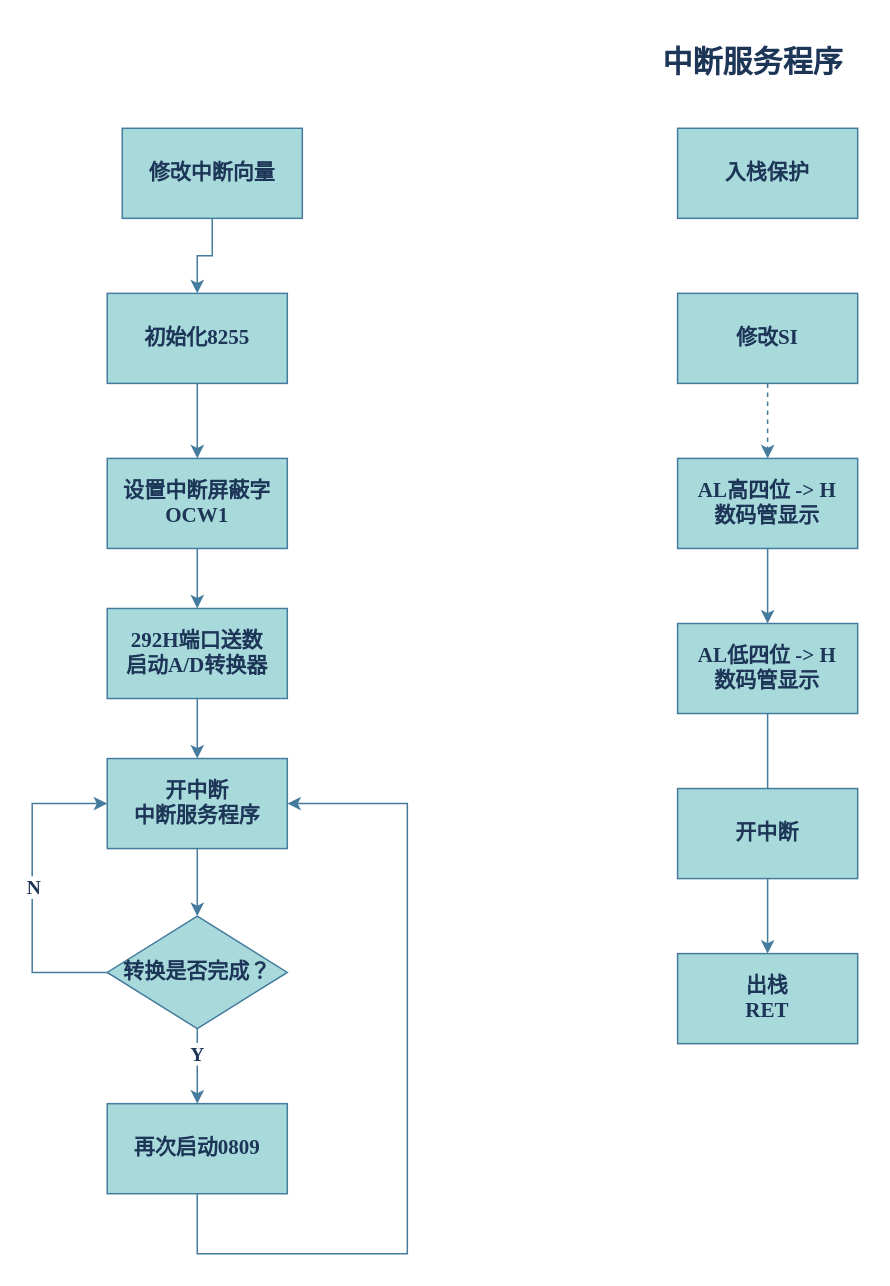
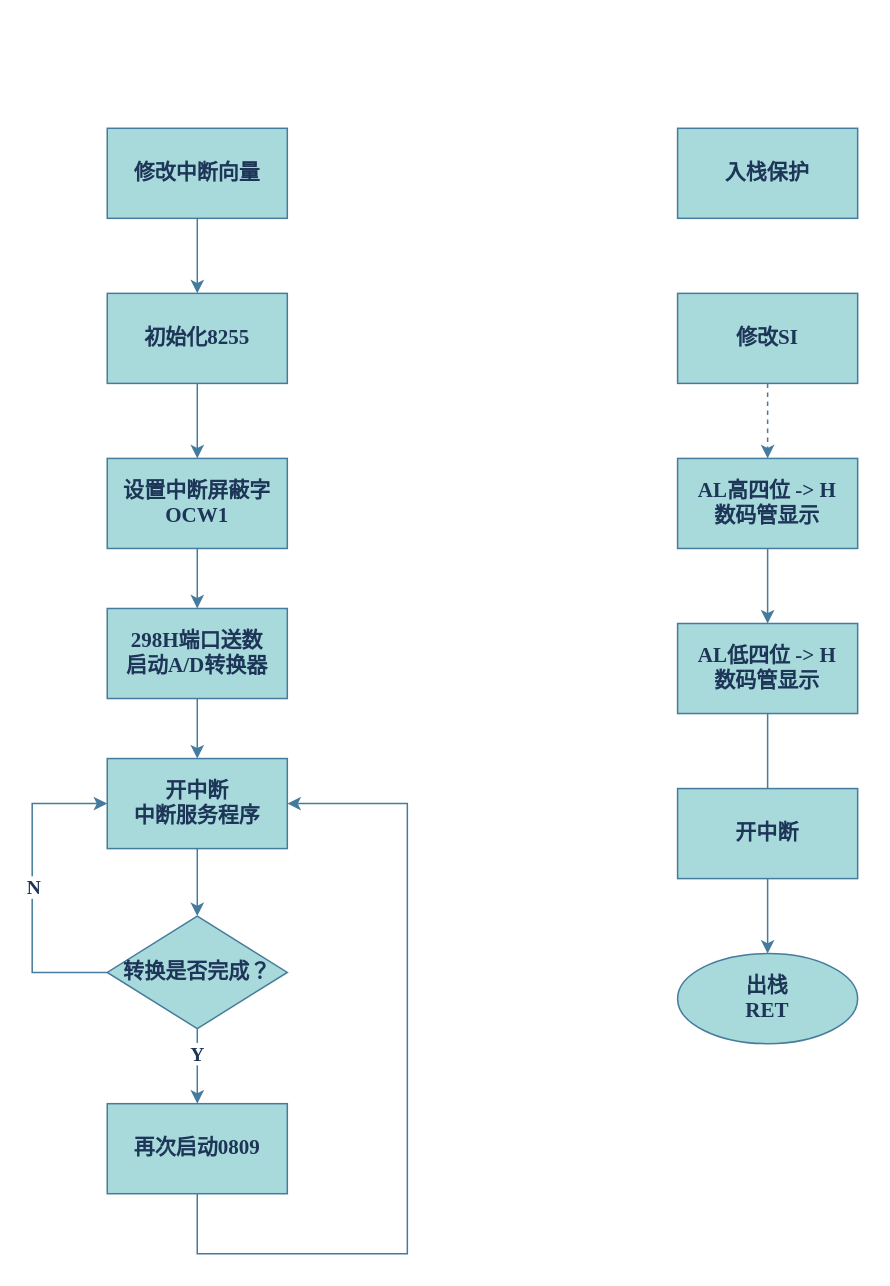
(752, 61) -> none
(212, 173) -> (197, 173)
(197, 653) -> (197, 653)
(767, 998) -> (767, 998)
